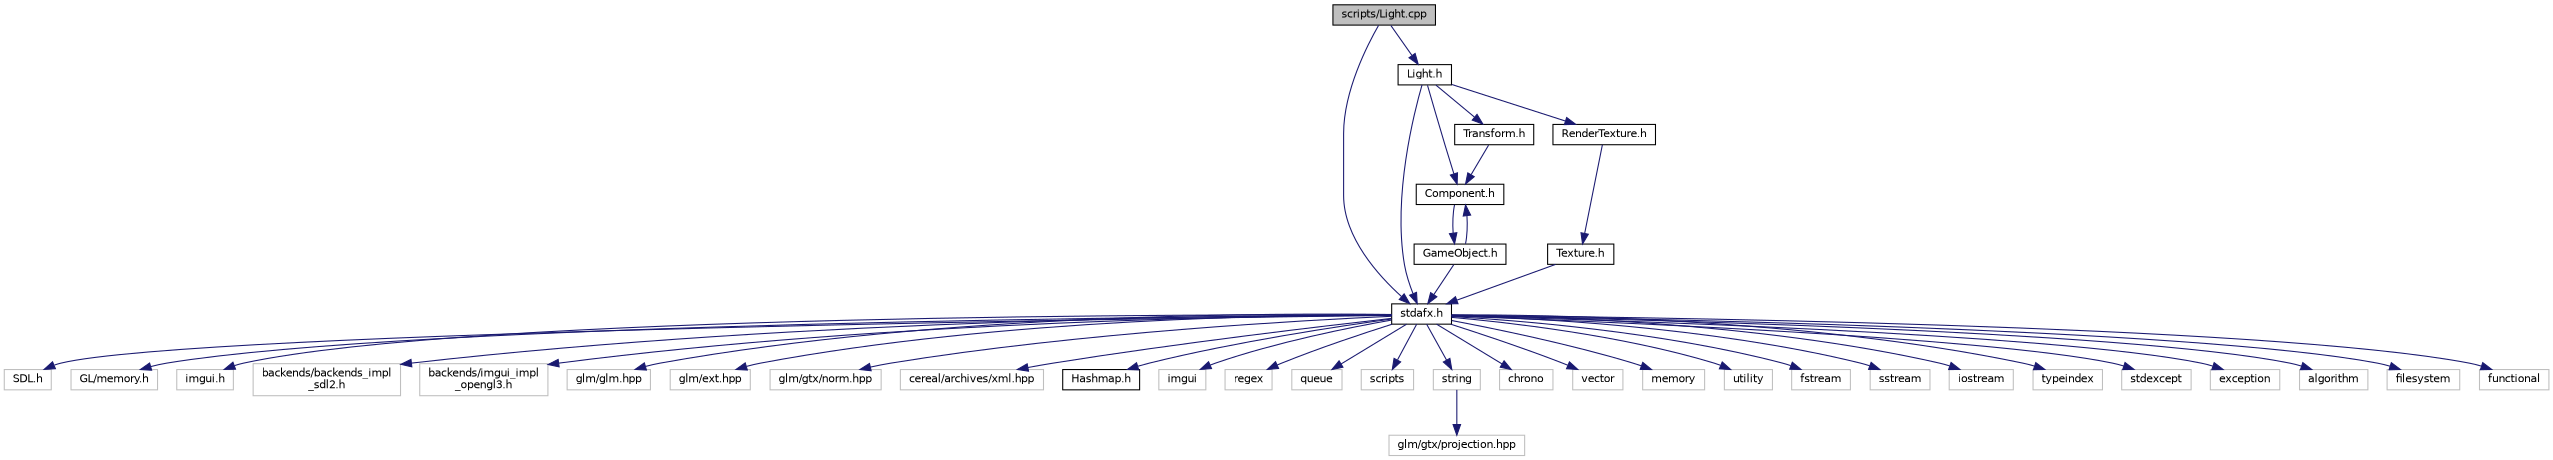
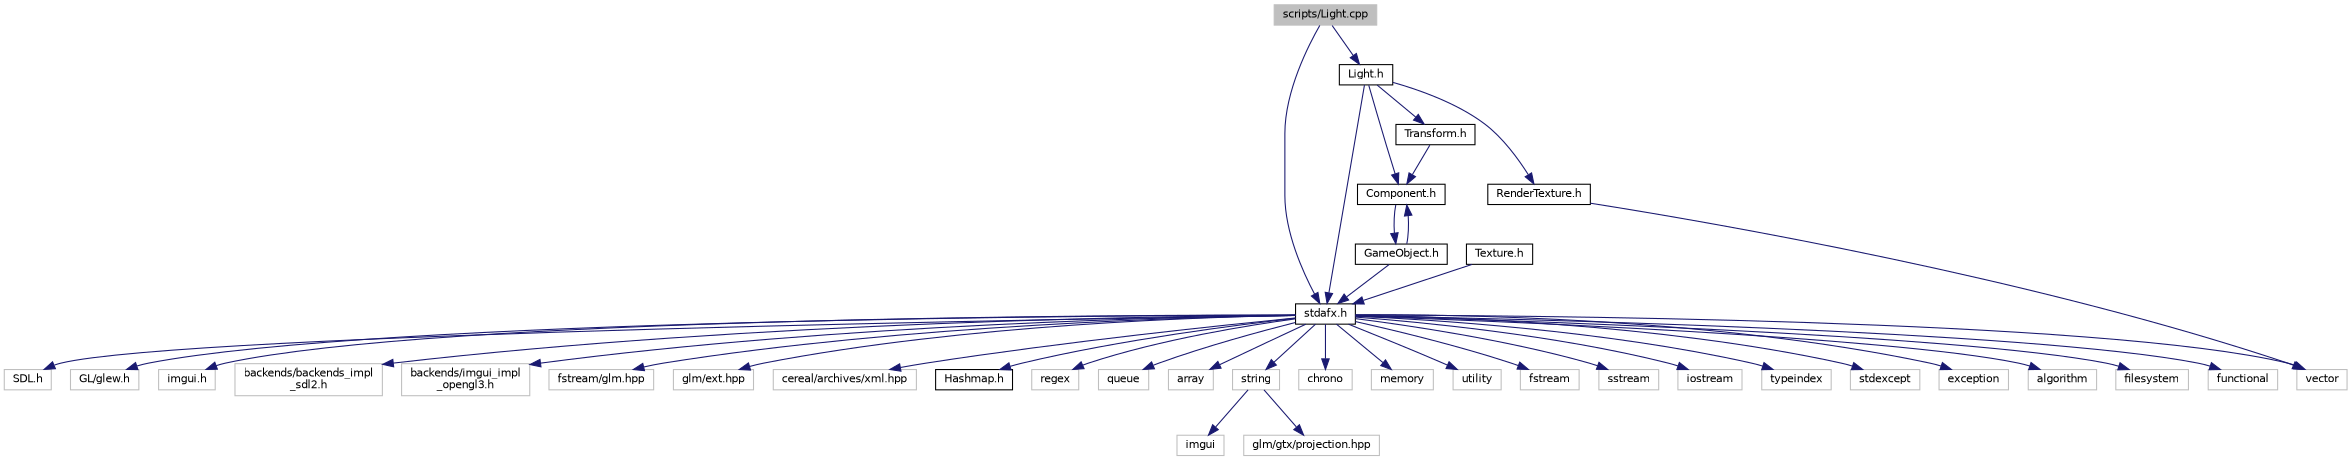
(1384, 15) -> (1325, 15)
(1594, 189) -> (1945, 271)
(1291, 341) -> (1232, 408)
(114, 380) -> (105, 380)
(609, 380) -> (601, 380)
(826, 380) -> none
(1387, 380) -> (1191, 380)
